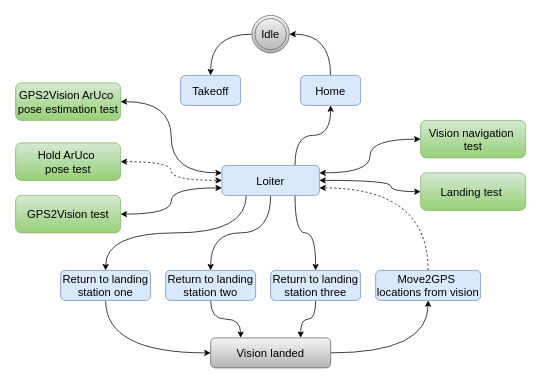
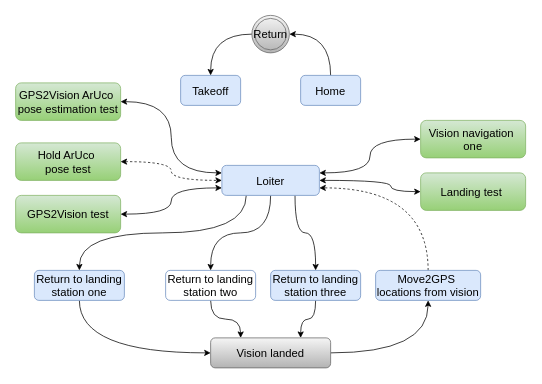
(270, 34) -> (270, 34)
(310, 136) -> none
(473, 139) -> (473, 139)
(105, 285) -> (79, 285)
(210, 285) -> (210, 285)
